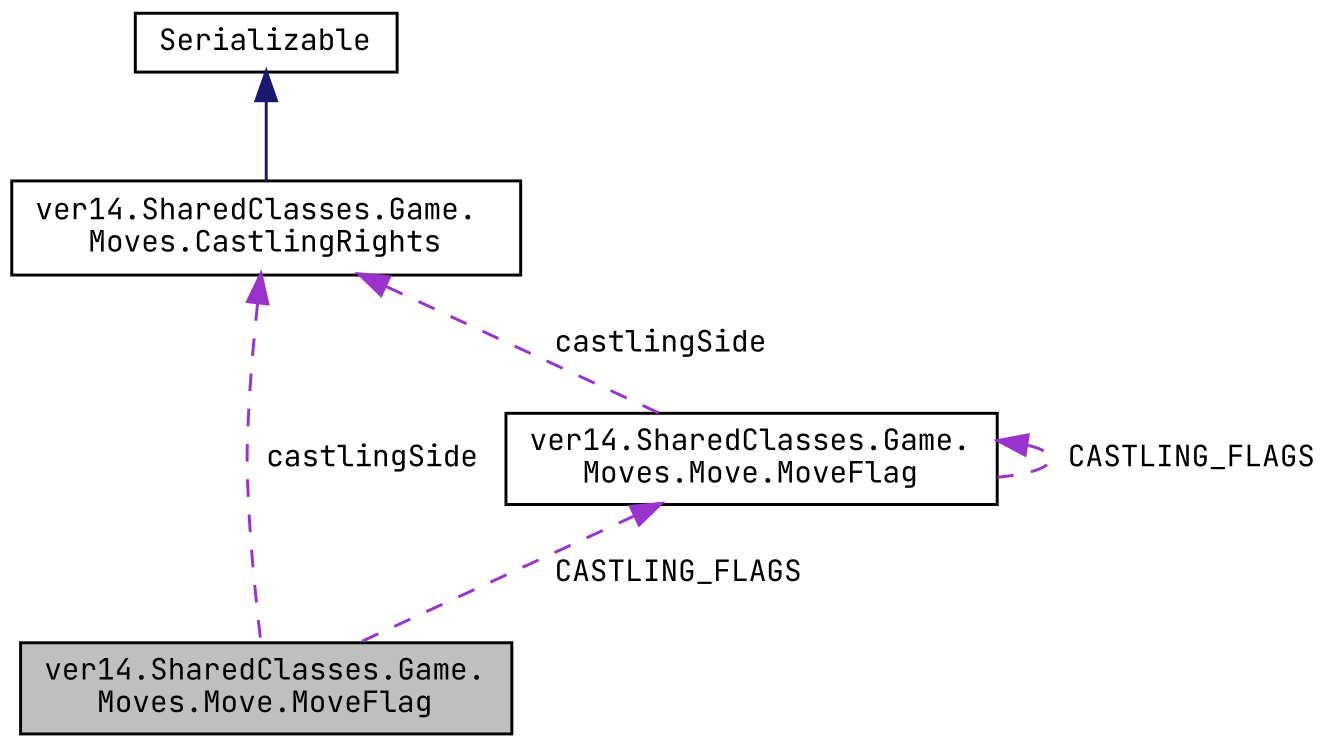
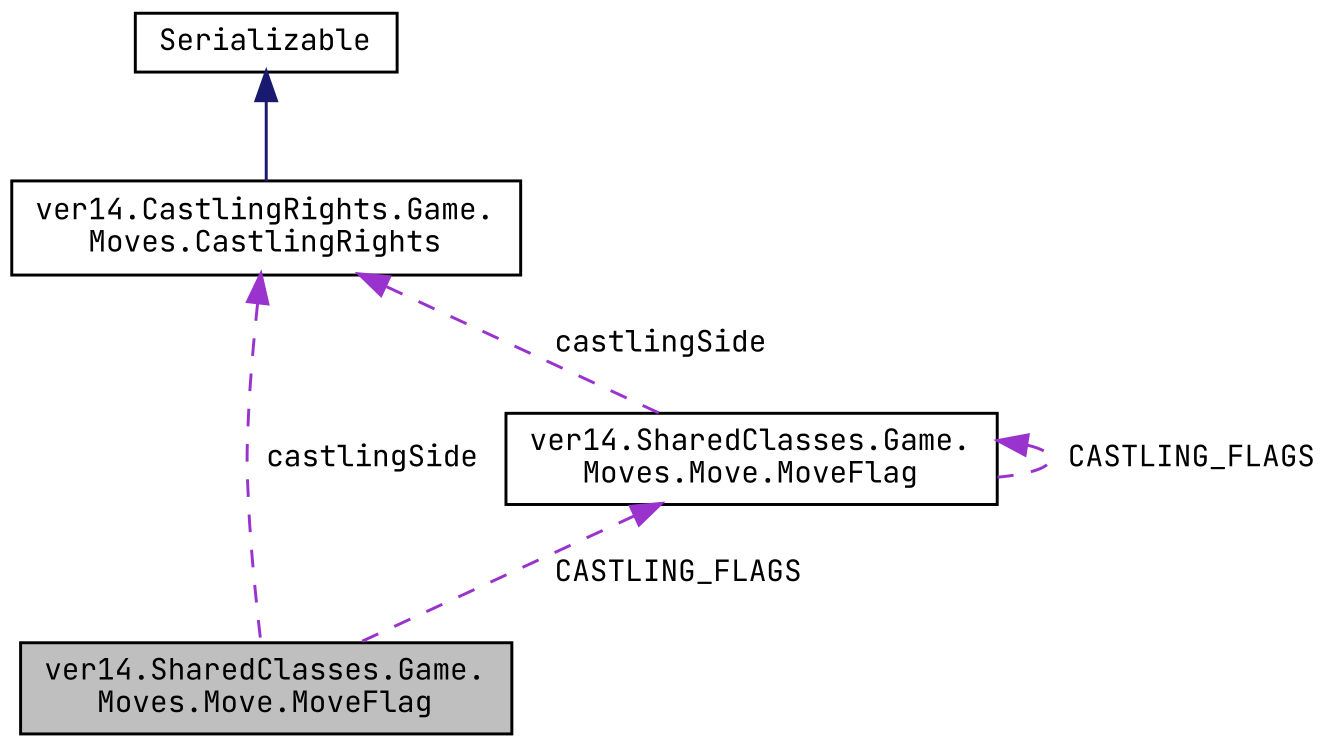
(266, 228) -> (266, 228)
